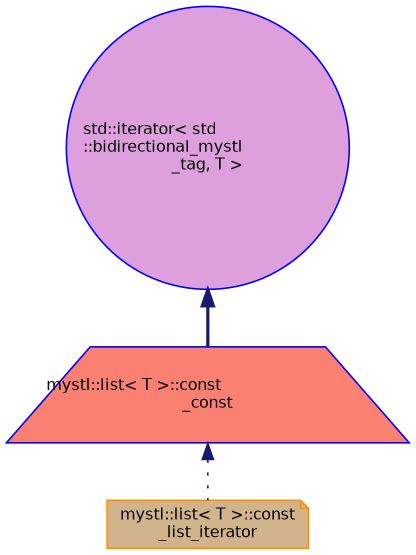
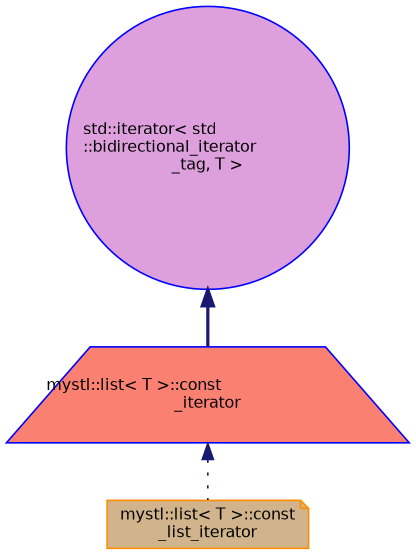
(208, 148) -> (208, 148)
(208, 395) -> (208, 395)
